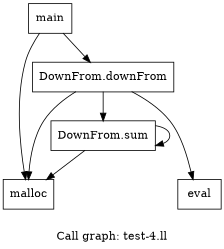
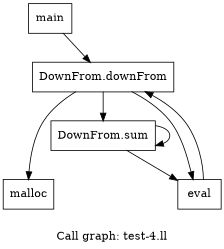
(20, 101) -> none
none -> (190, 130)
(69, 163) -> (148, 163)
